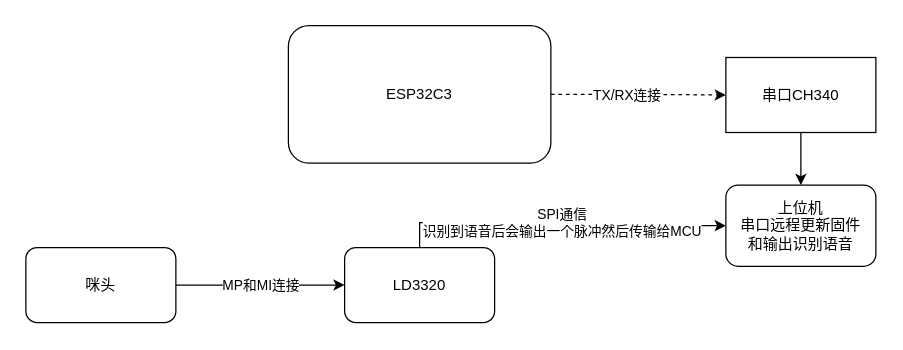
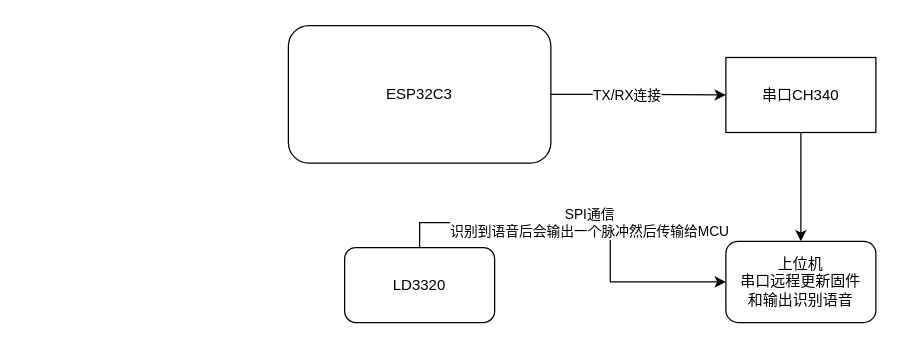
(688, 95) -> (688, 95)
(801, 226) -> (801, 282)
(101, 285) -> none
(256, 285) -> none
